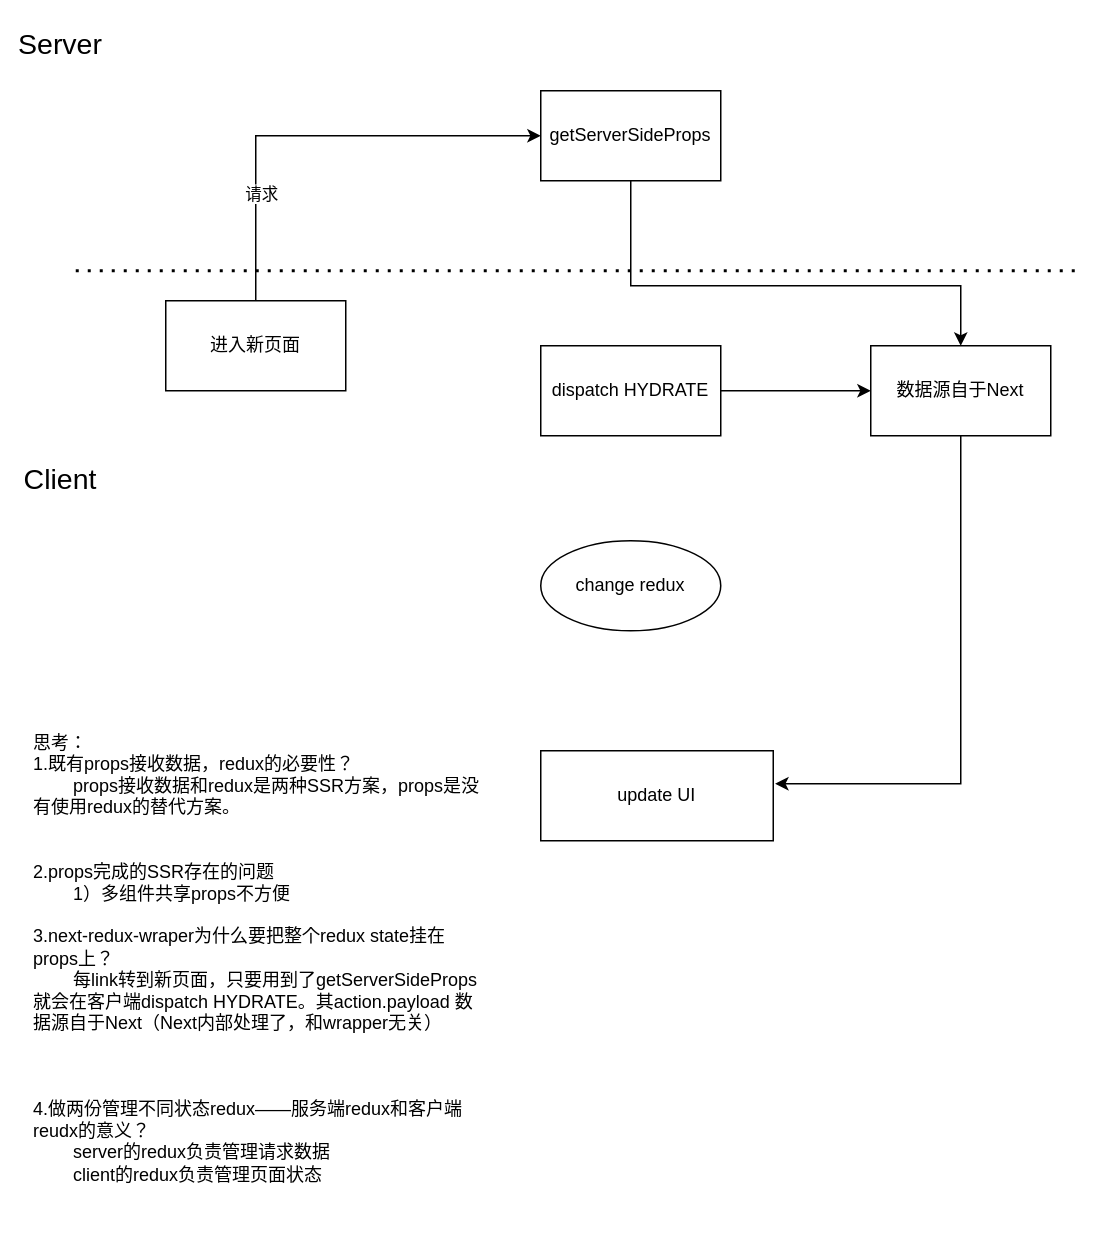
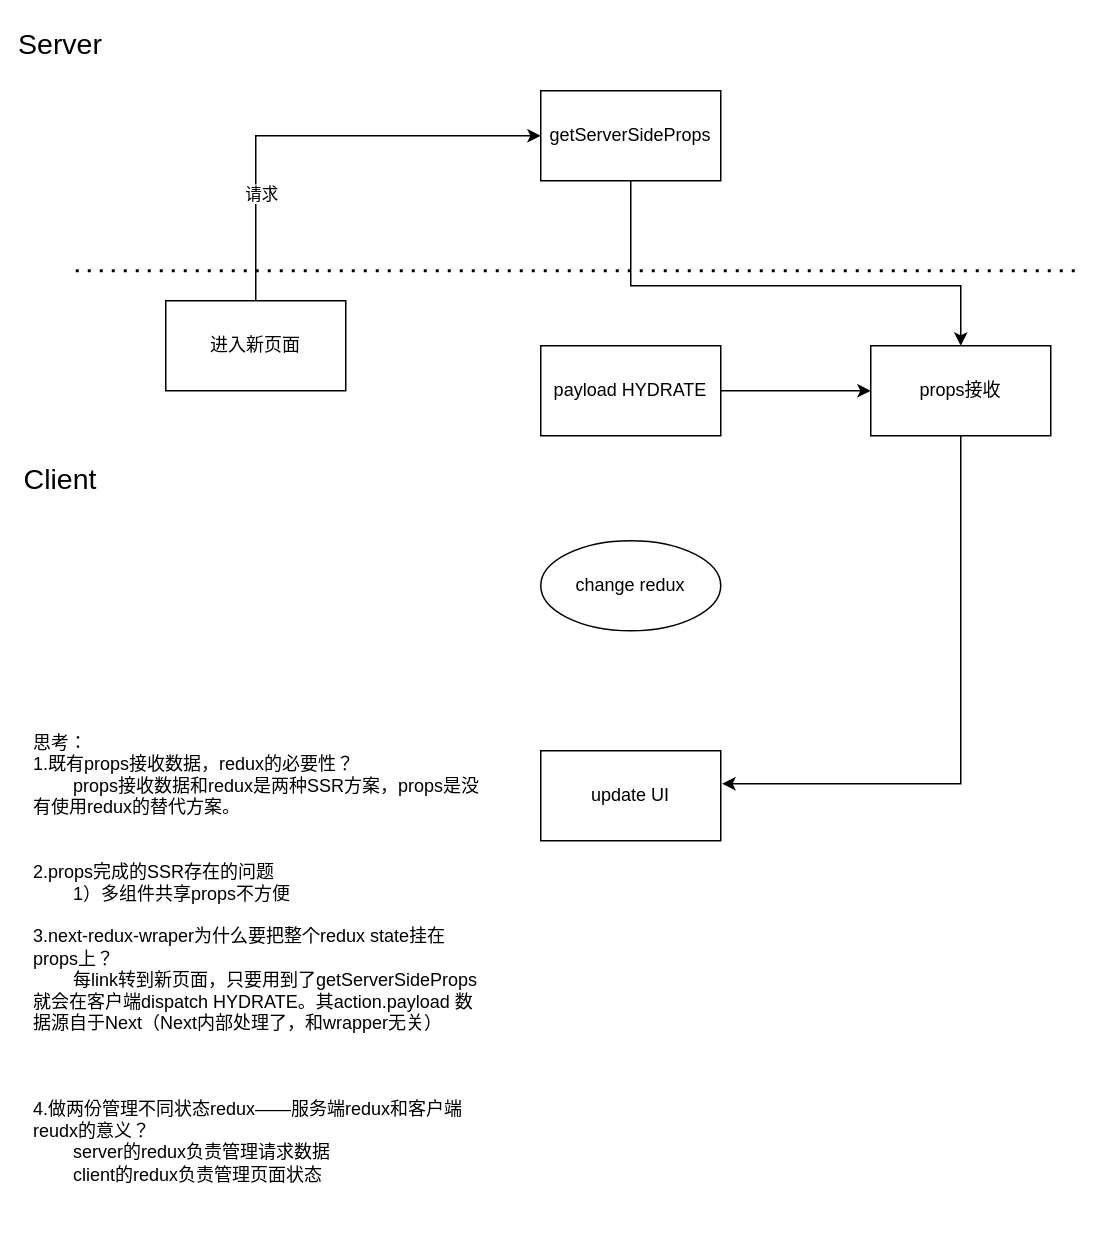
(631, 391) -> (631, 391)
(961, 391) -> (961, 391)
(657, 796) -> (631, 796)
